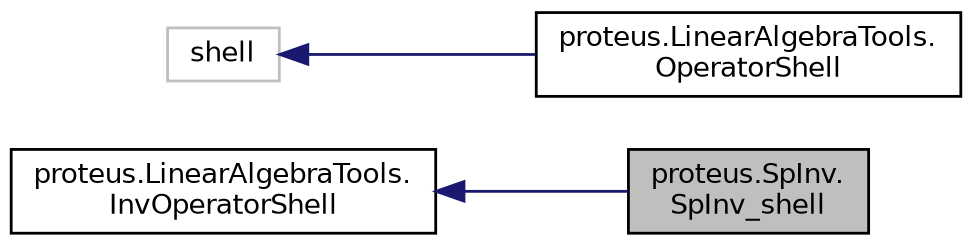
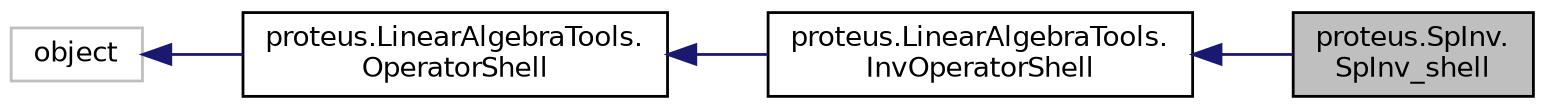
(223, 54) -> (77, 54)
none -> (732, 54)
